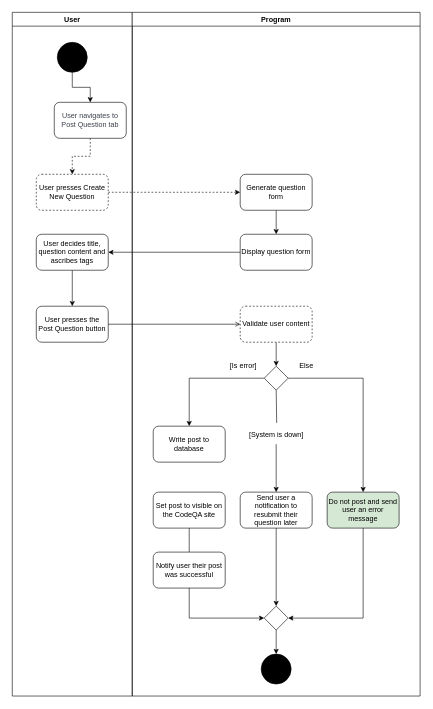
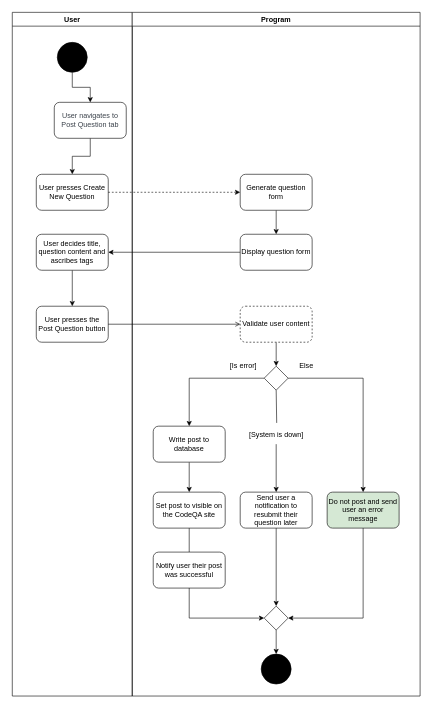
(83, 156) -> (83, 156)
(72, 192) -> (72, 192)
none -> (189, 486)
